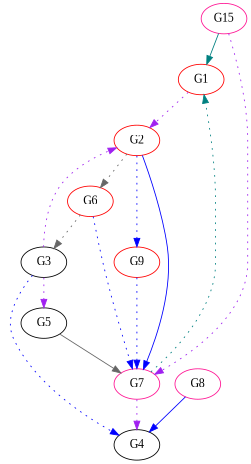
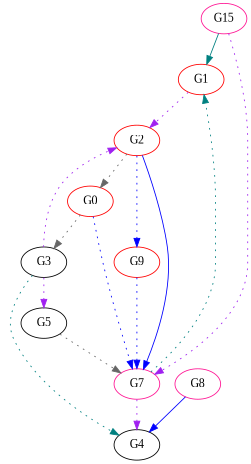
(90, 201) -> (90, 201)
(87, 351) -> (87, 351)
(32, 367) -> (32, 367)
